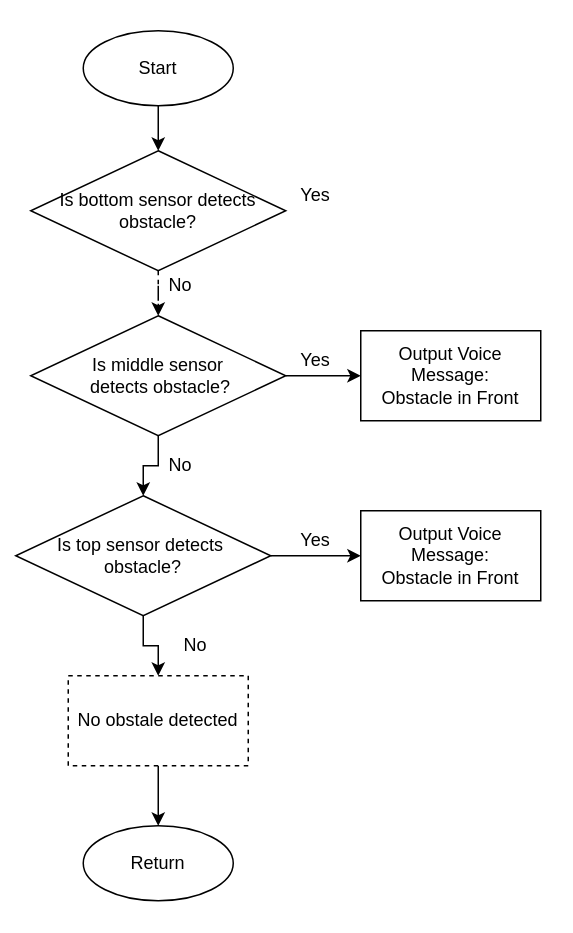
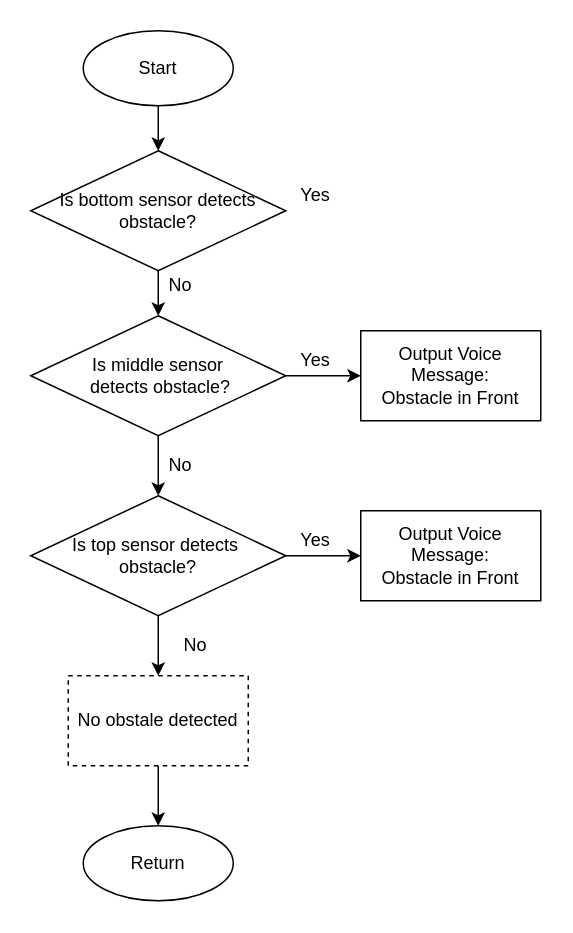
(158, 280) -> (158, 280)
(143, 556) -> (158, 556)
